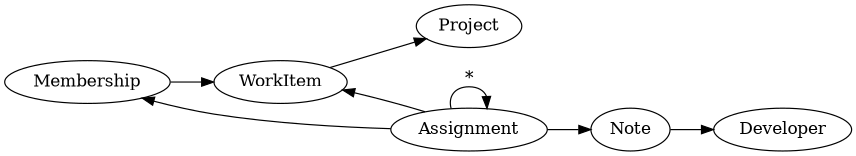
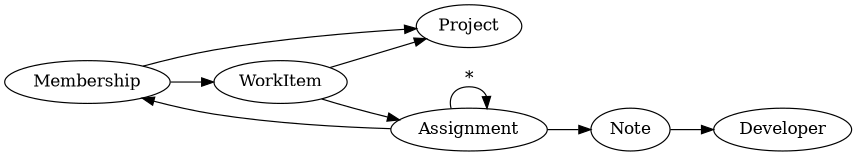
none -> (273, 41)
(390, 102) -> (355, 108)
